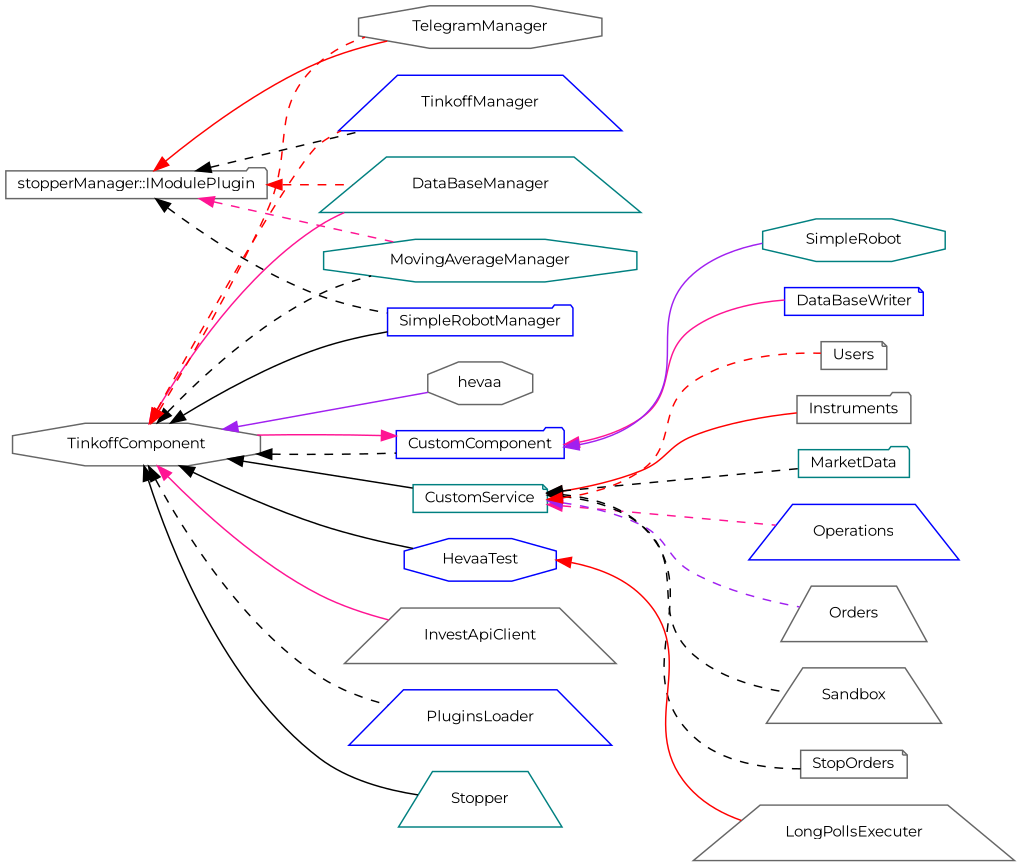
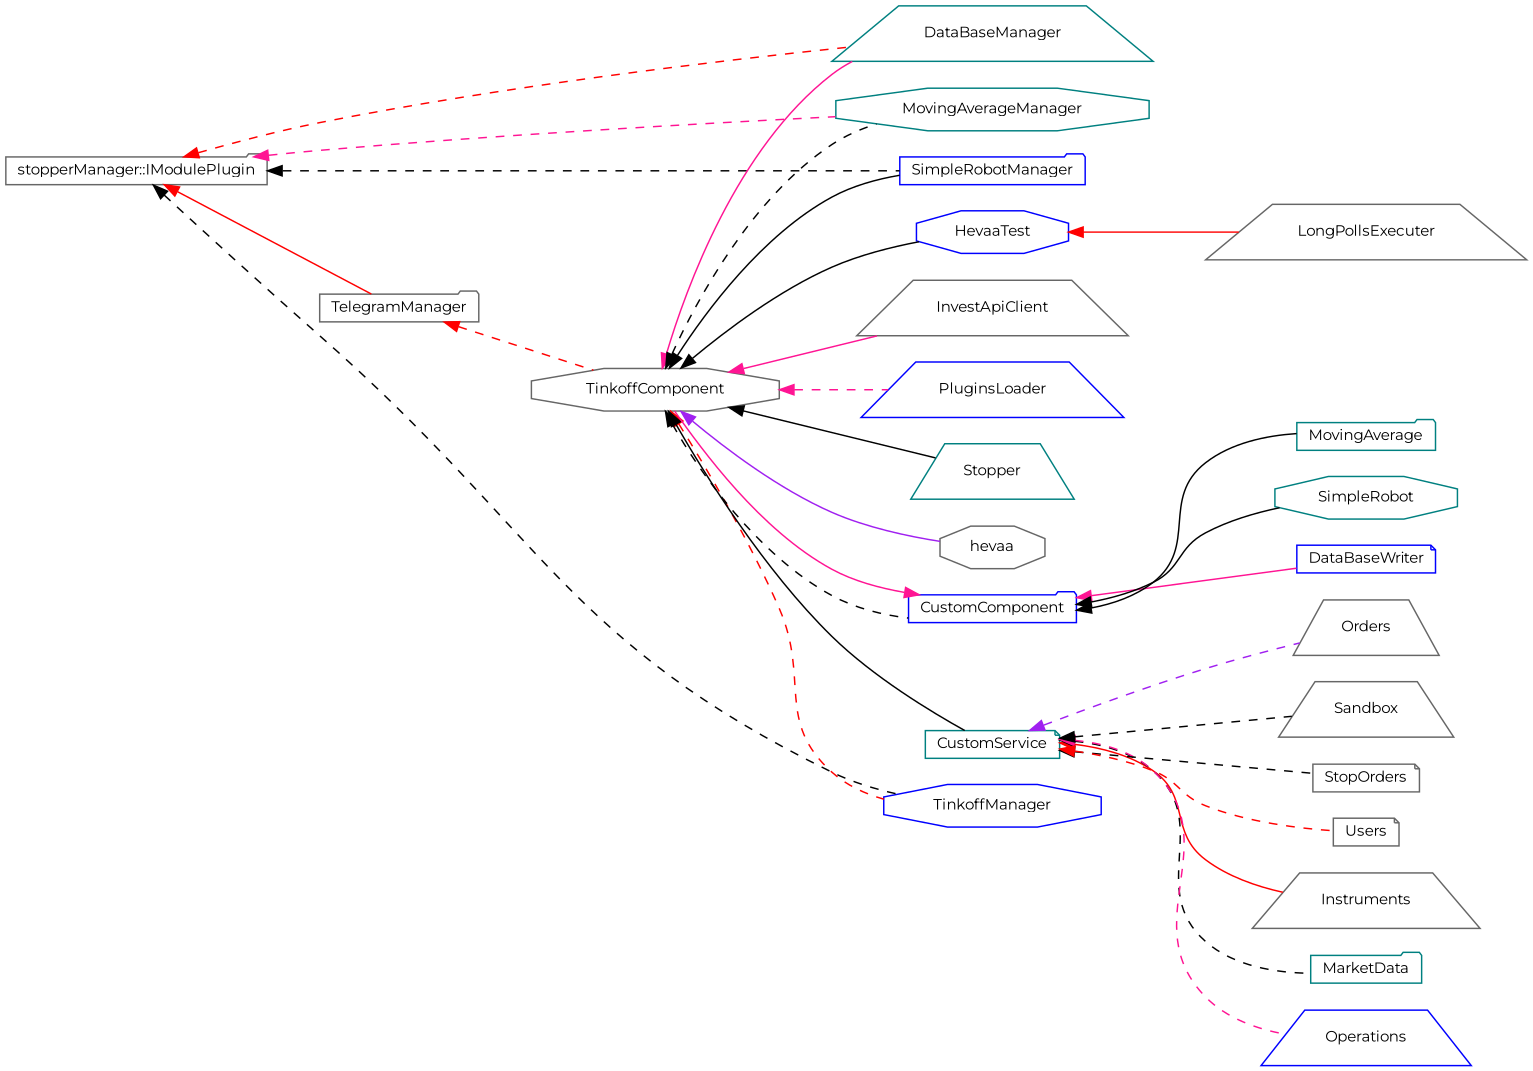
(480, 27) -> (399, 308)
(480, 103) -> (992, 806)
(278, 175) -> (526, 348)
(668, 342) -> (1187, 548)
(854, 410) -> (1366, 901)
none -> (1366, 436)
(251, 616) -> (841, 390)
